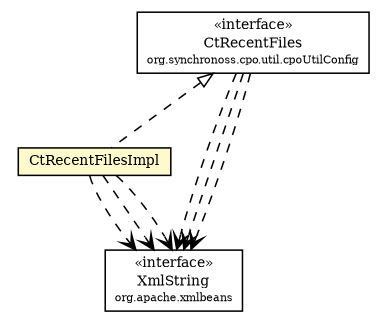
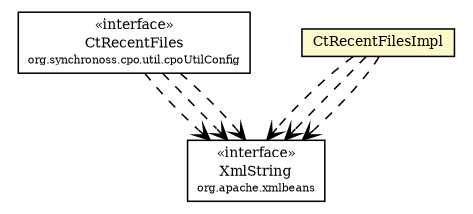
(156, 115) -> none
